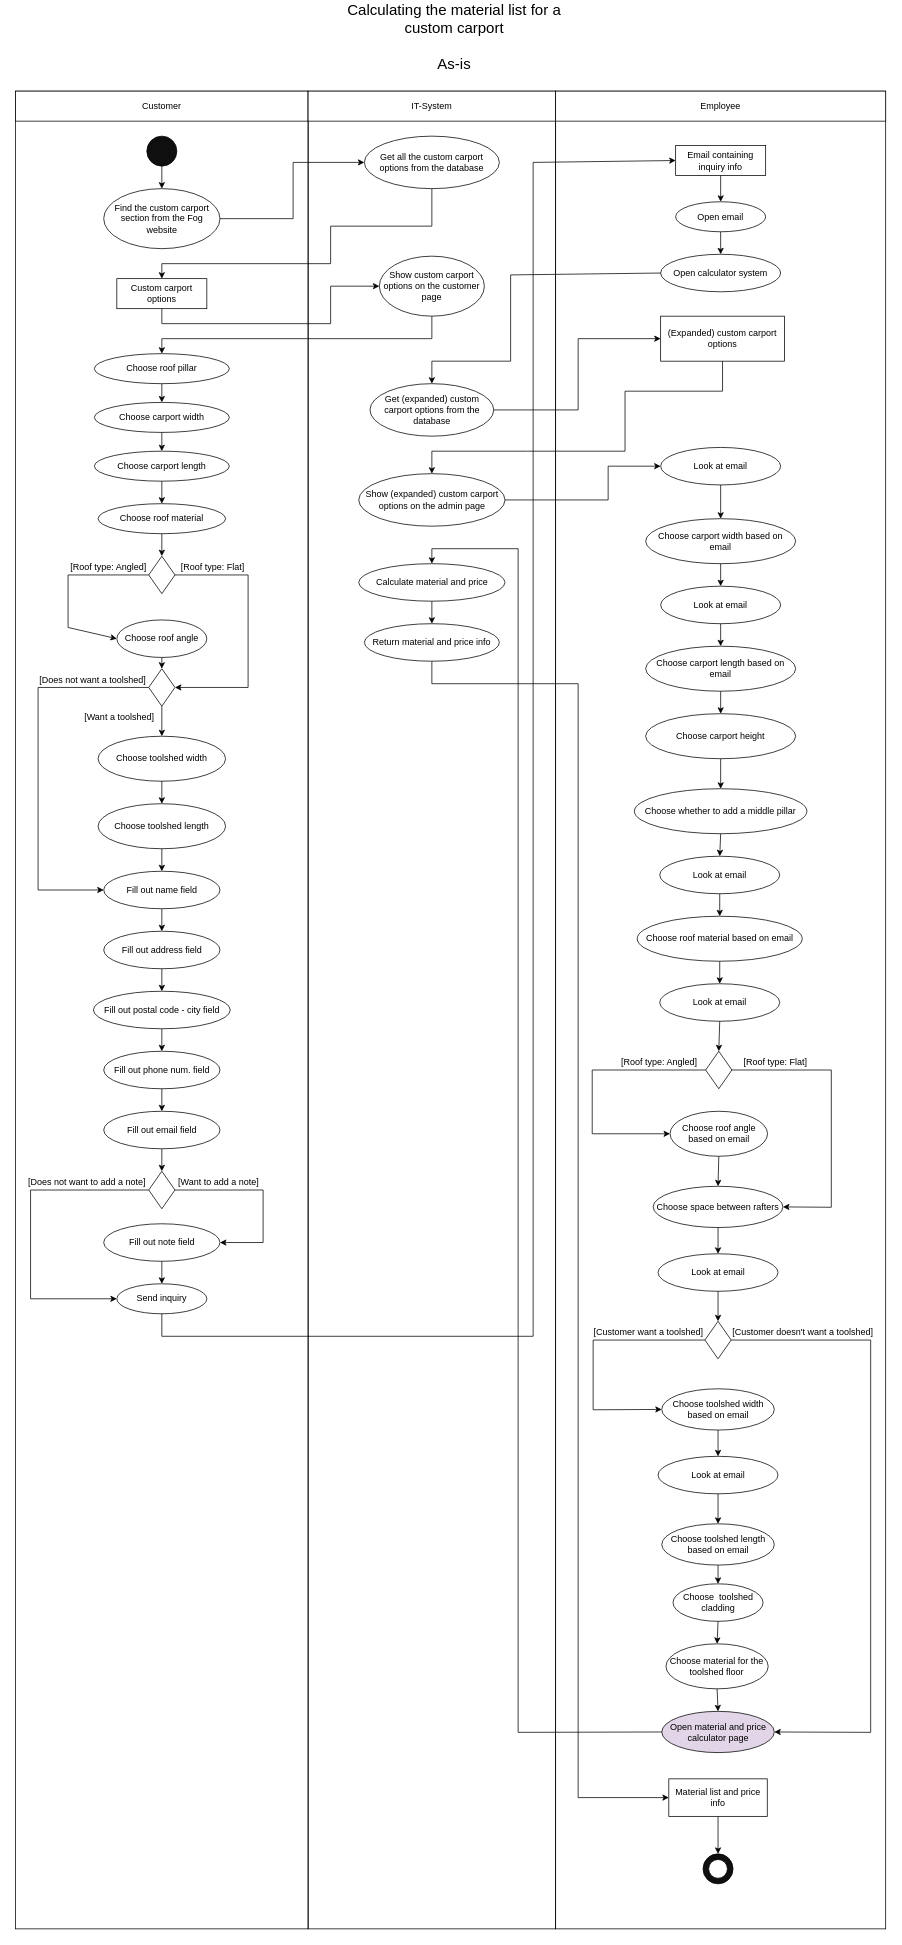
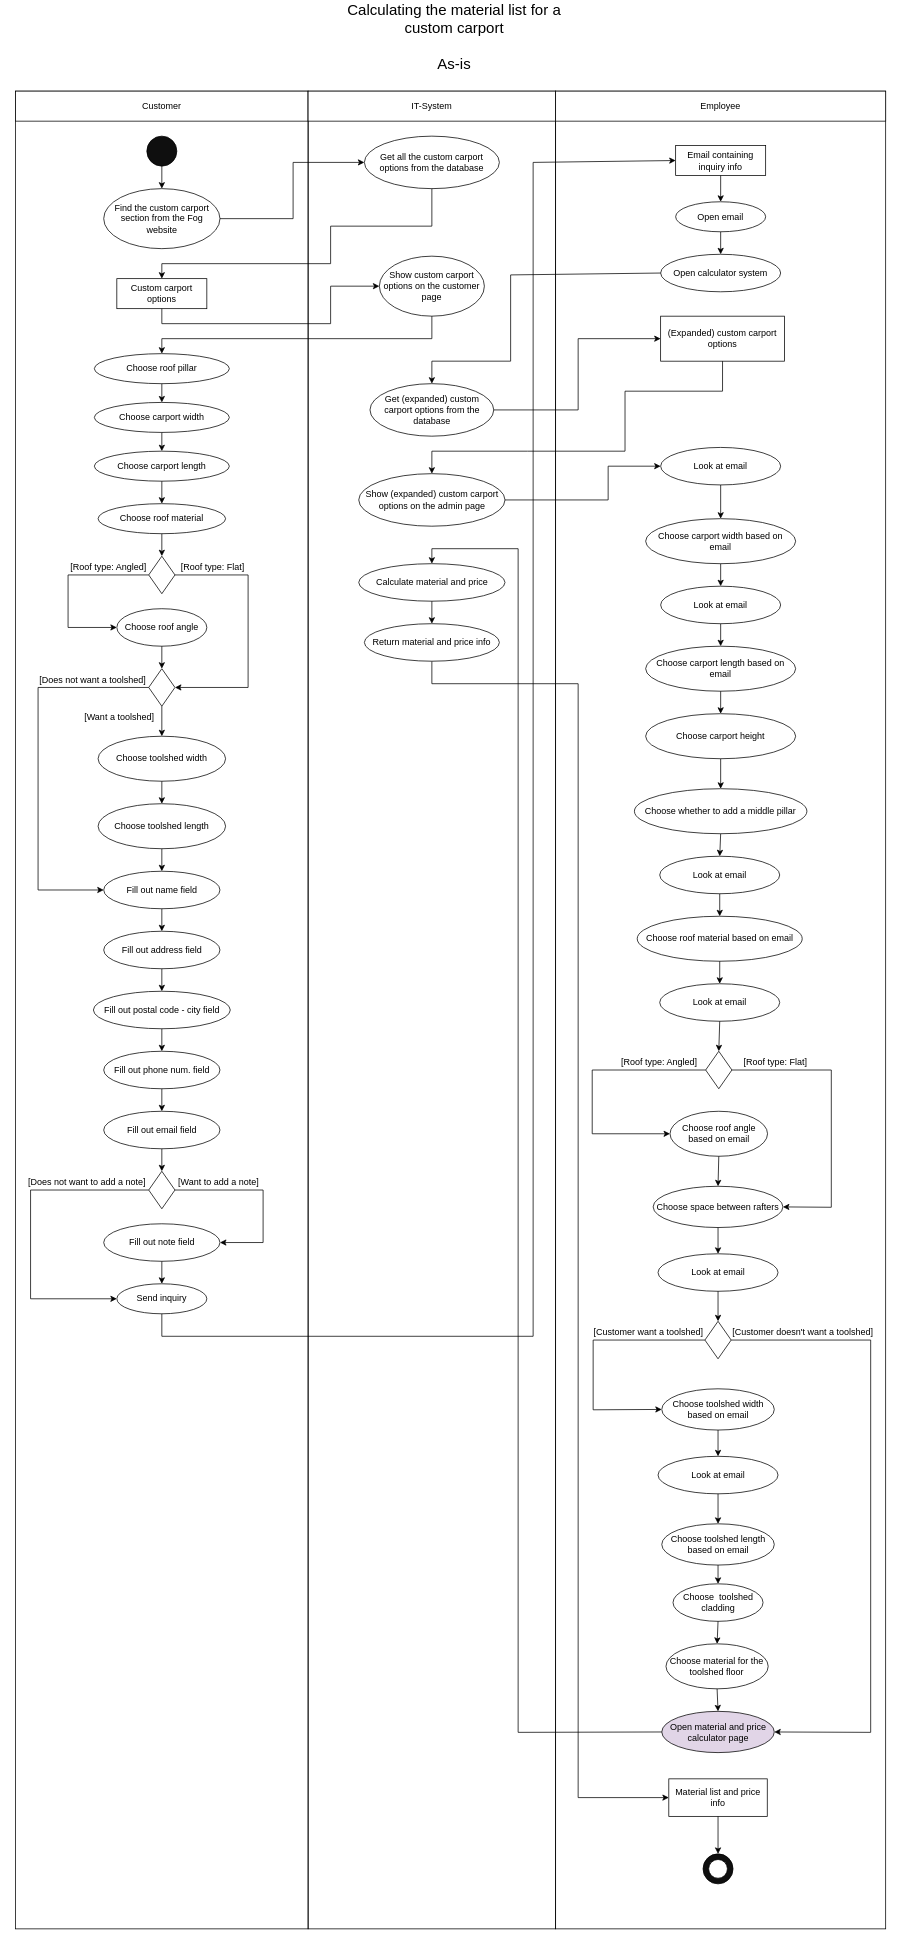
(162, 639) -> (162, 627)
